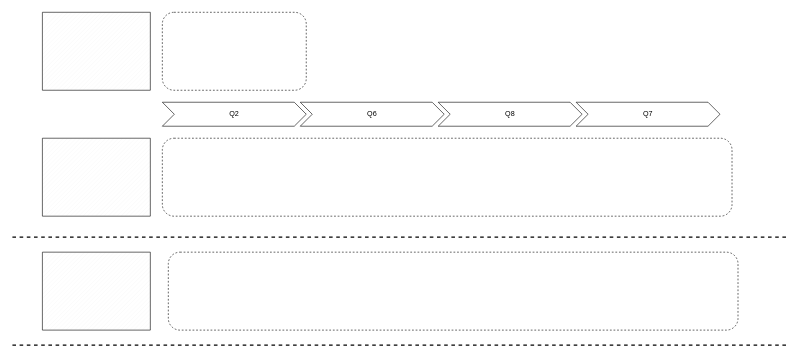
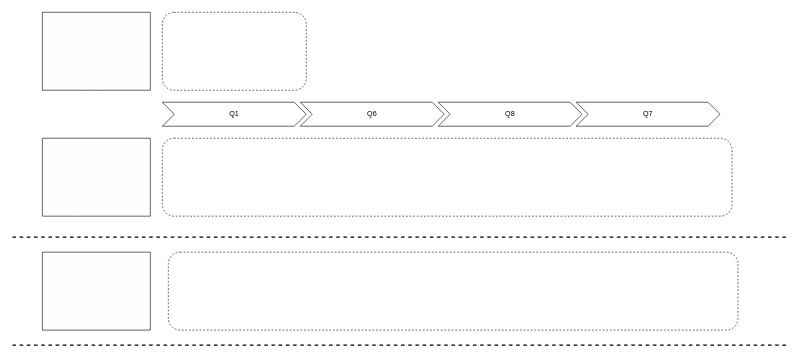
(234, 114) -> (234, 114)
